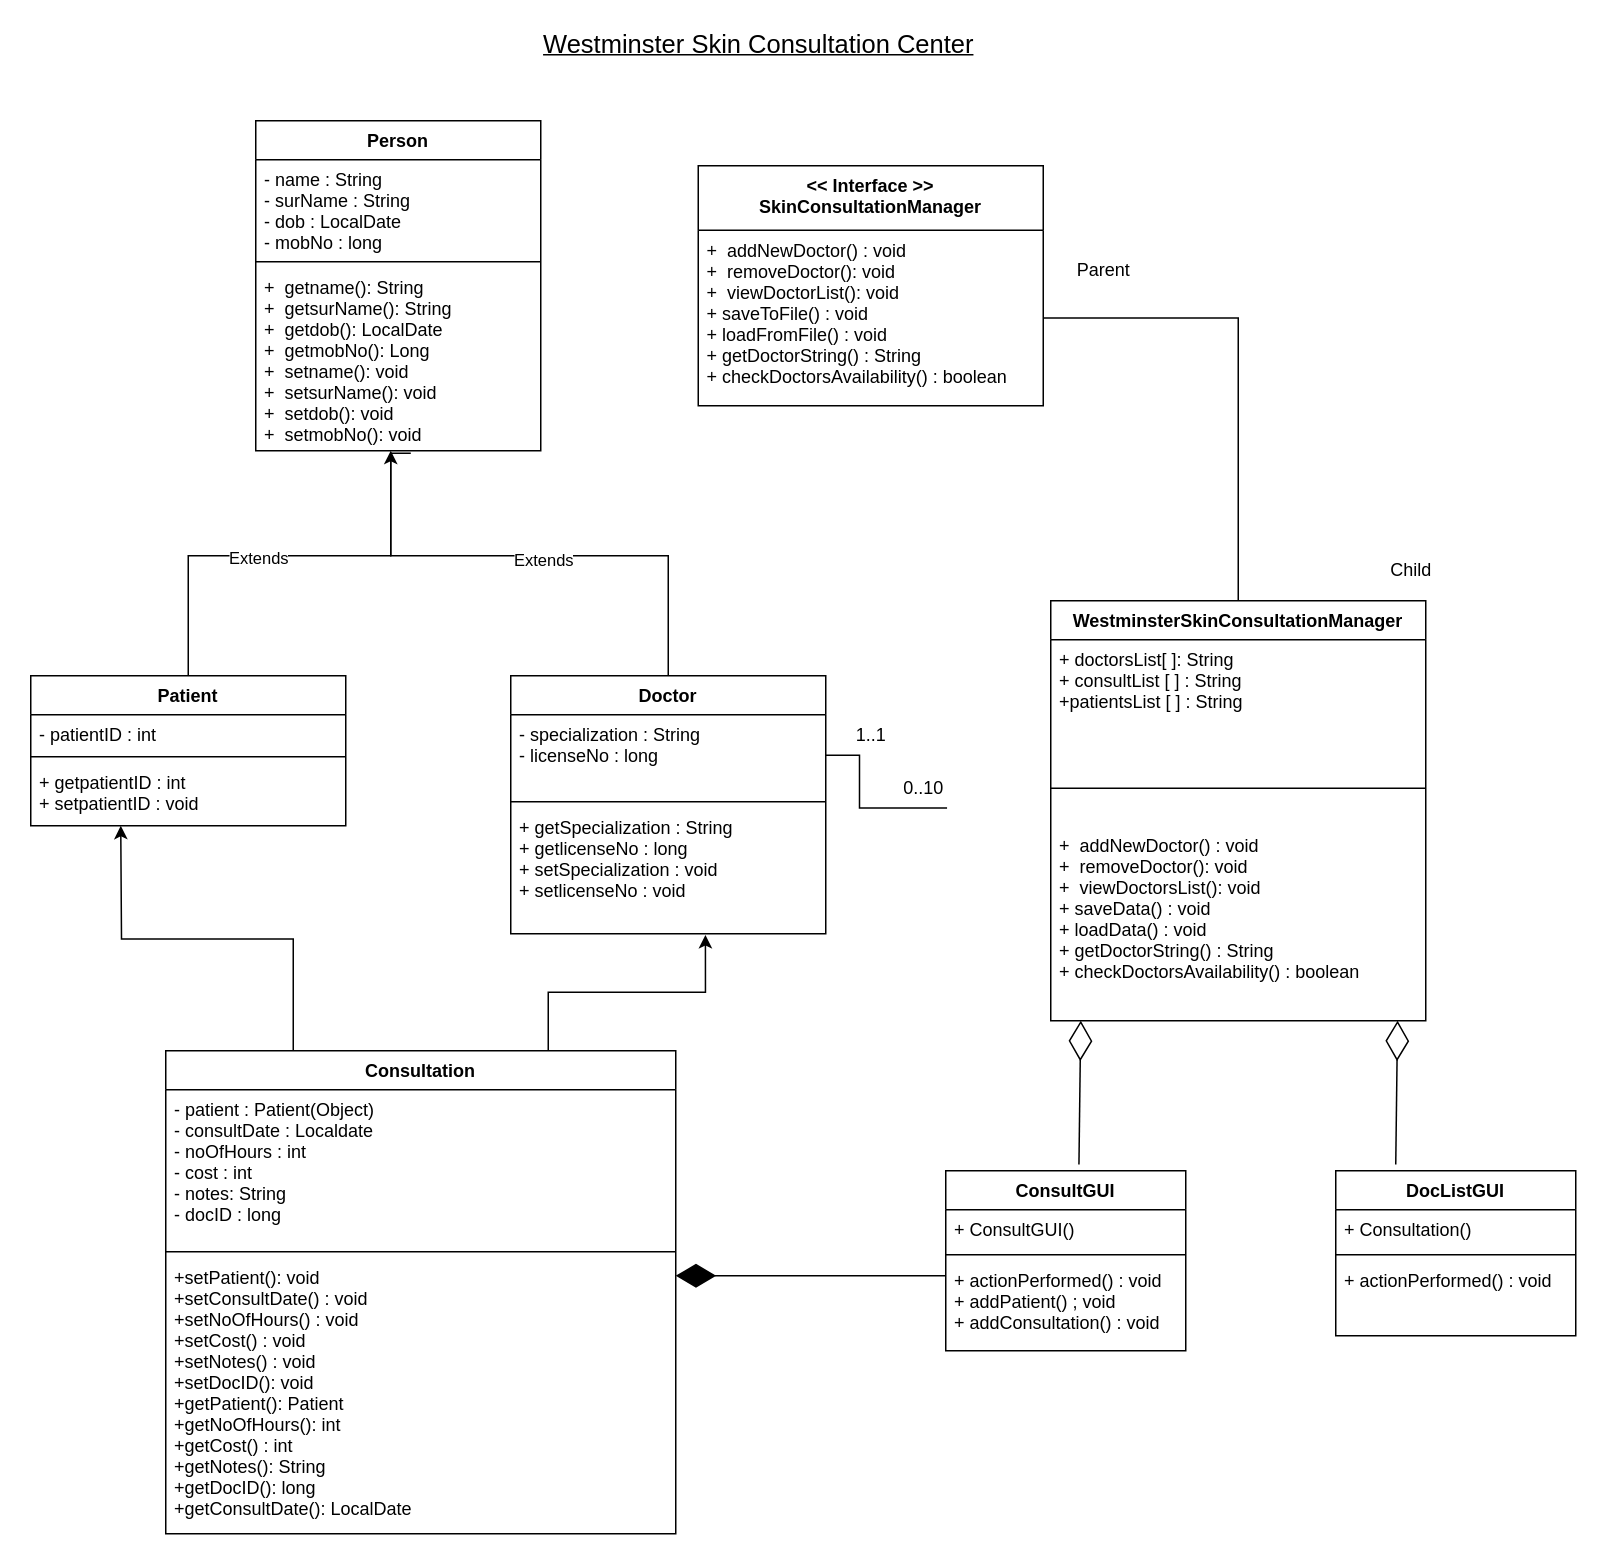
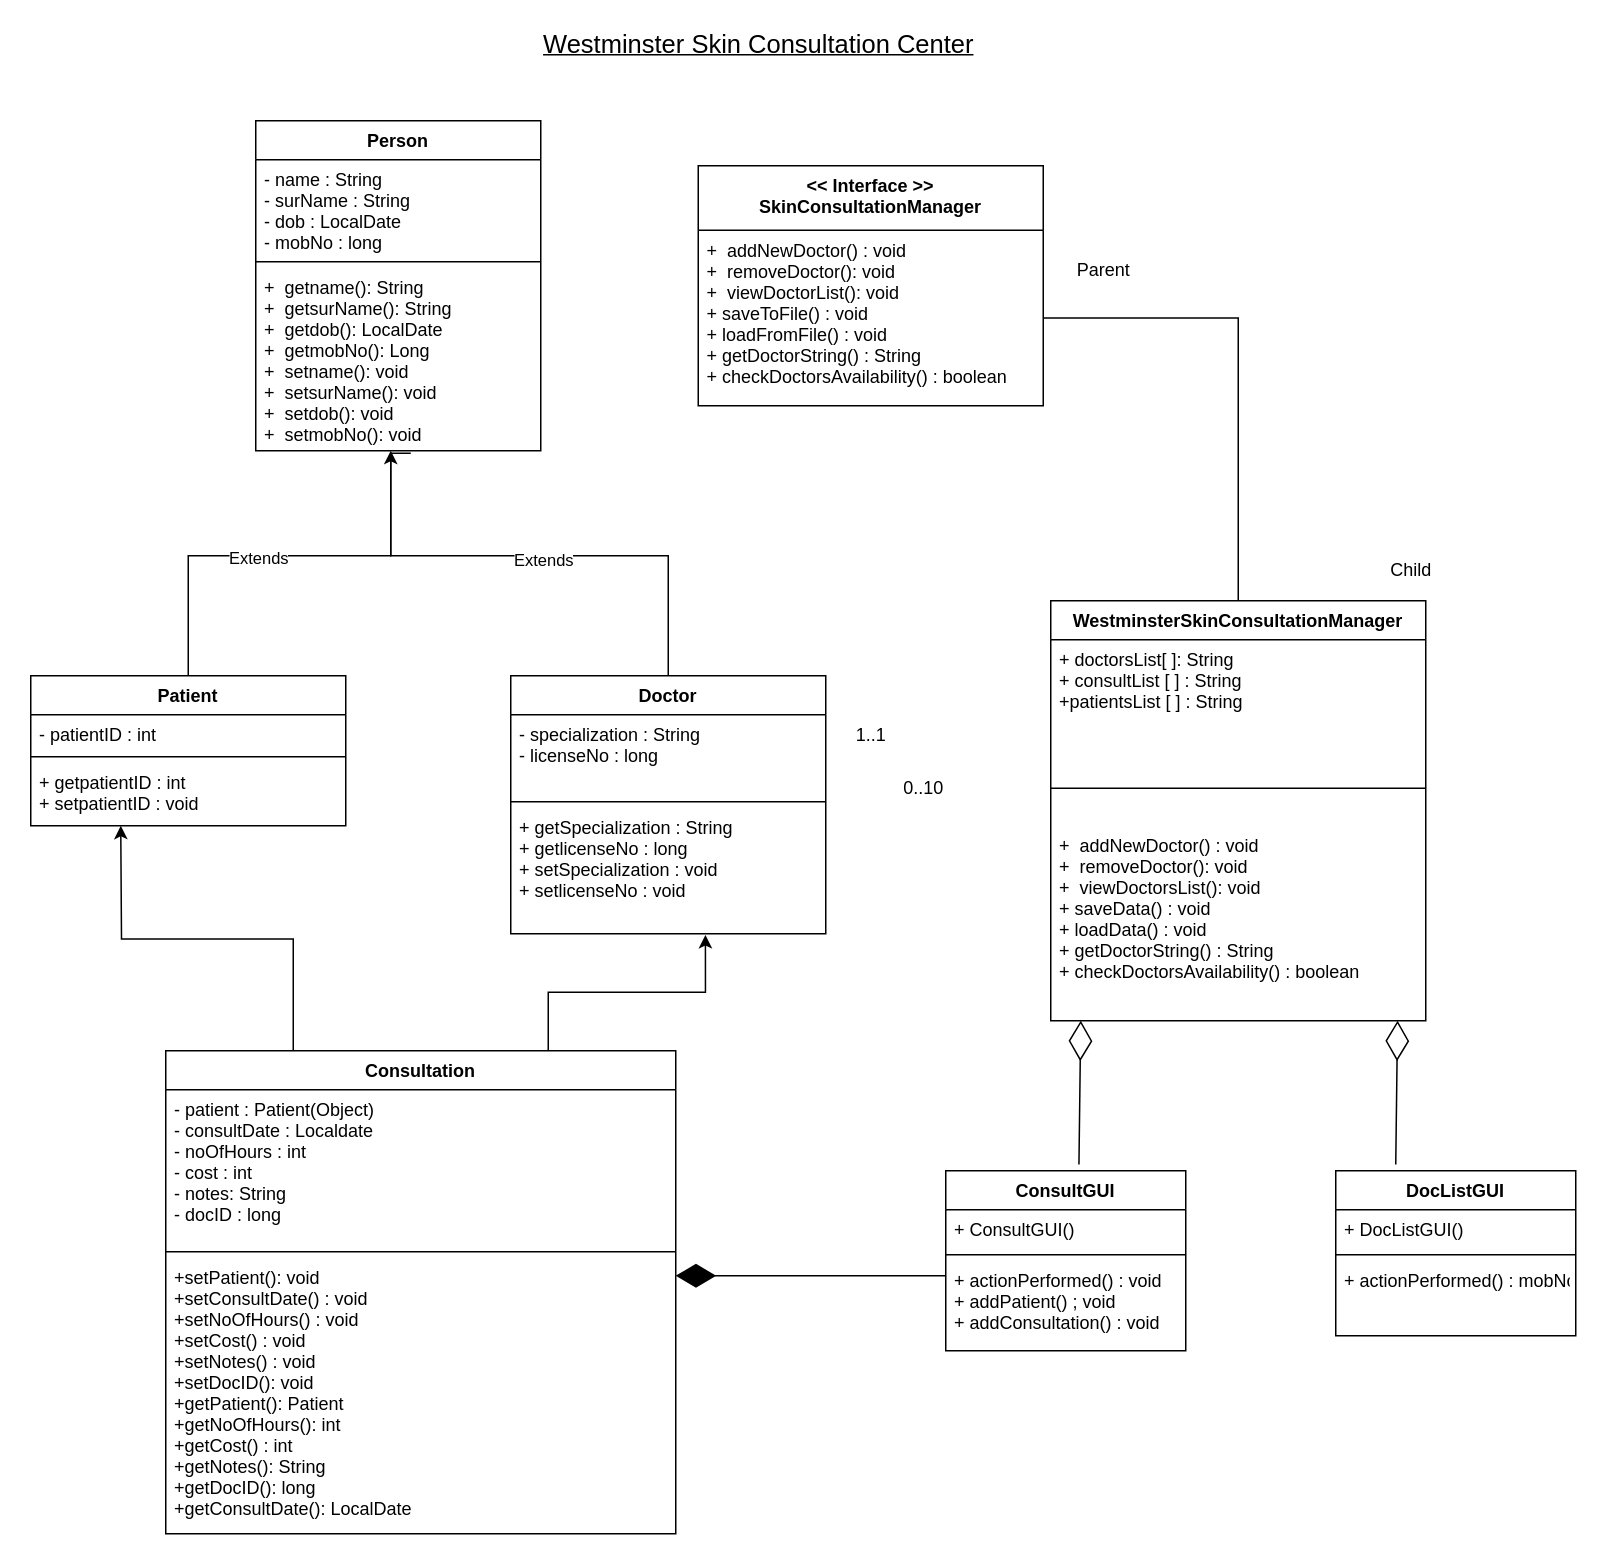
(861, 808) -> none
(1418, 1230) -> (1410, 1230)
(1461, 1281) -> (1468, 1281)
